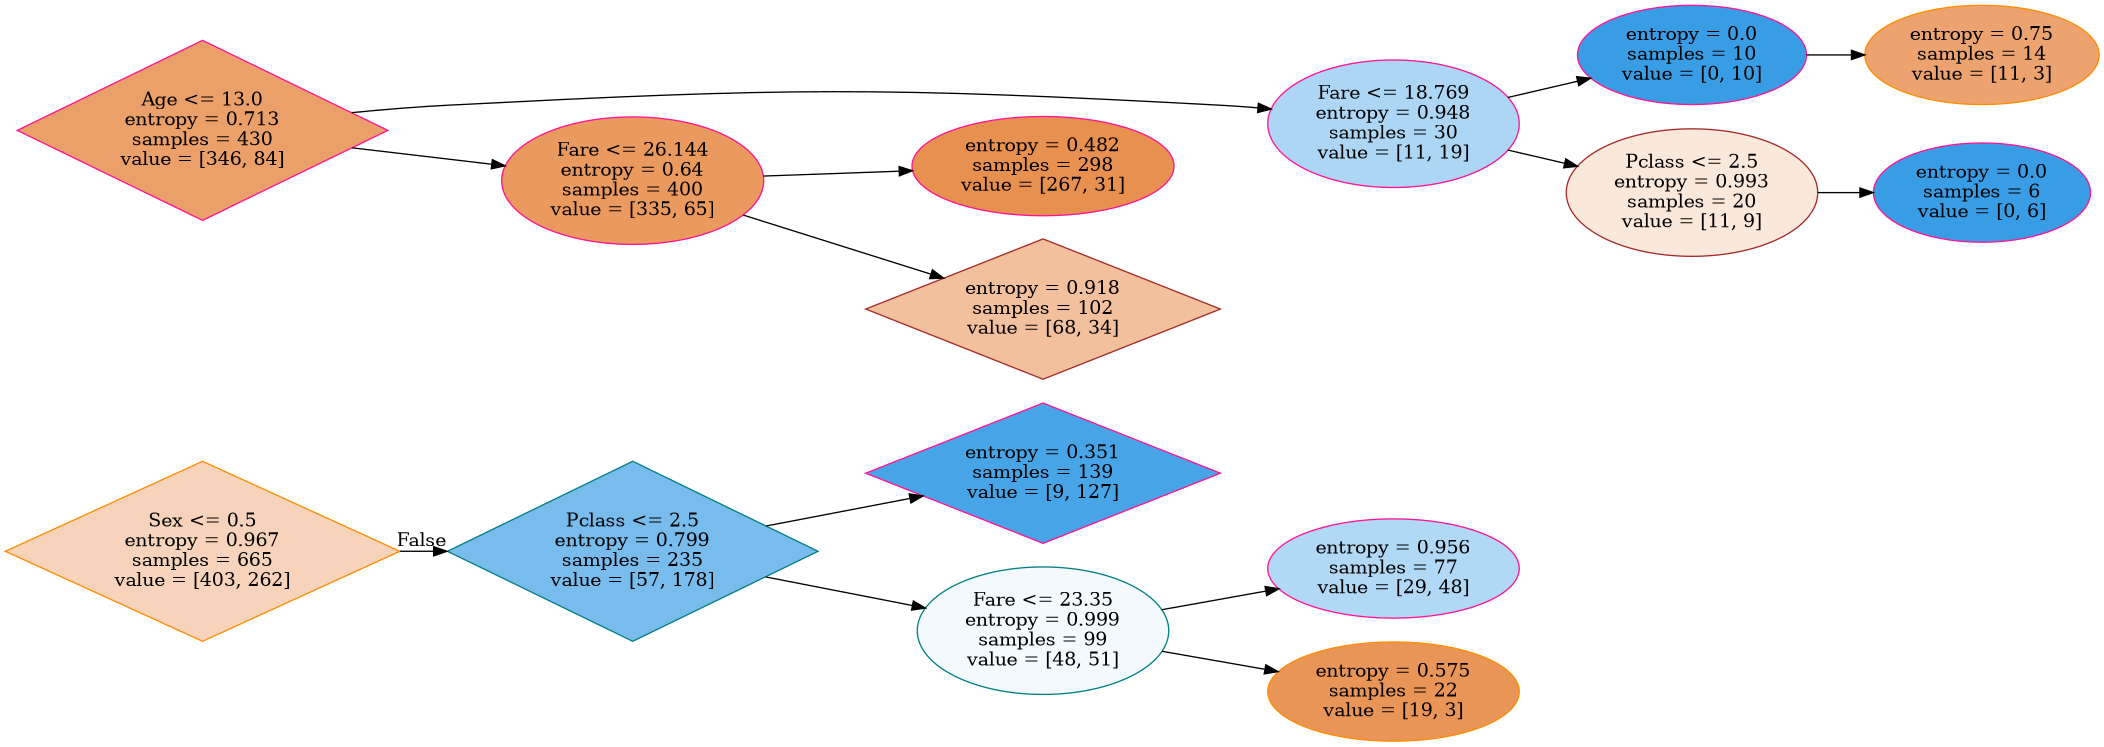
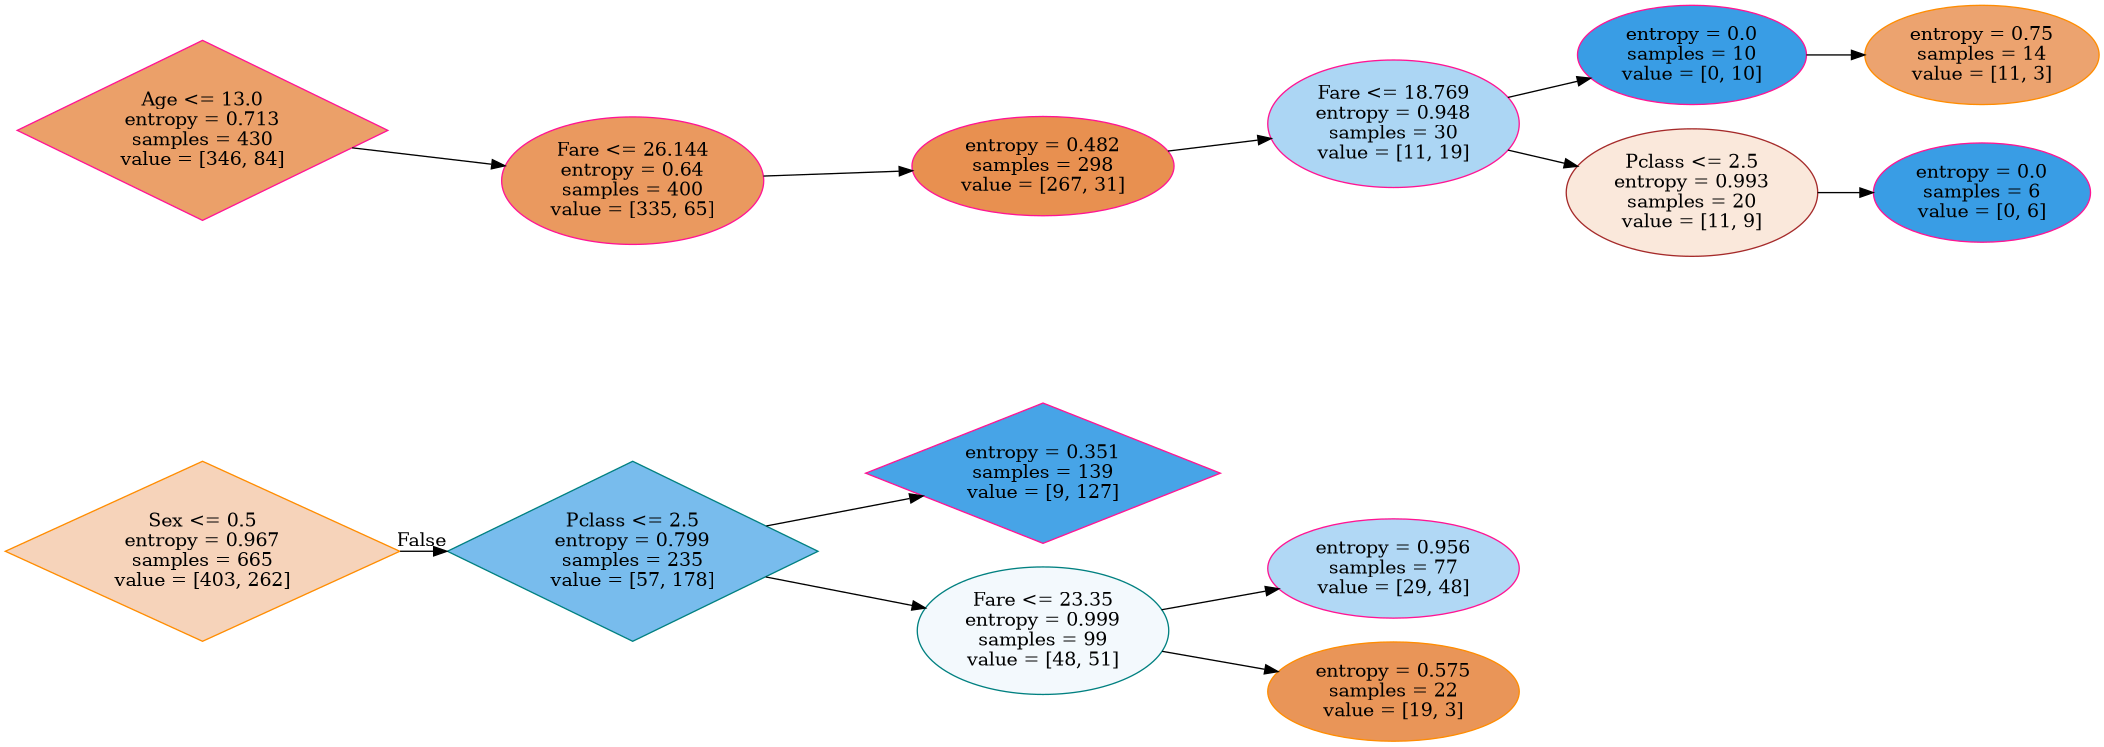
(805, 92) -> (1213, 146)
(1043, 309) -> none
